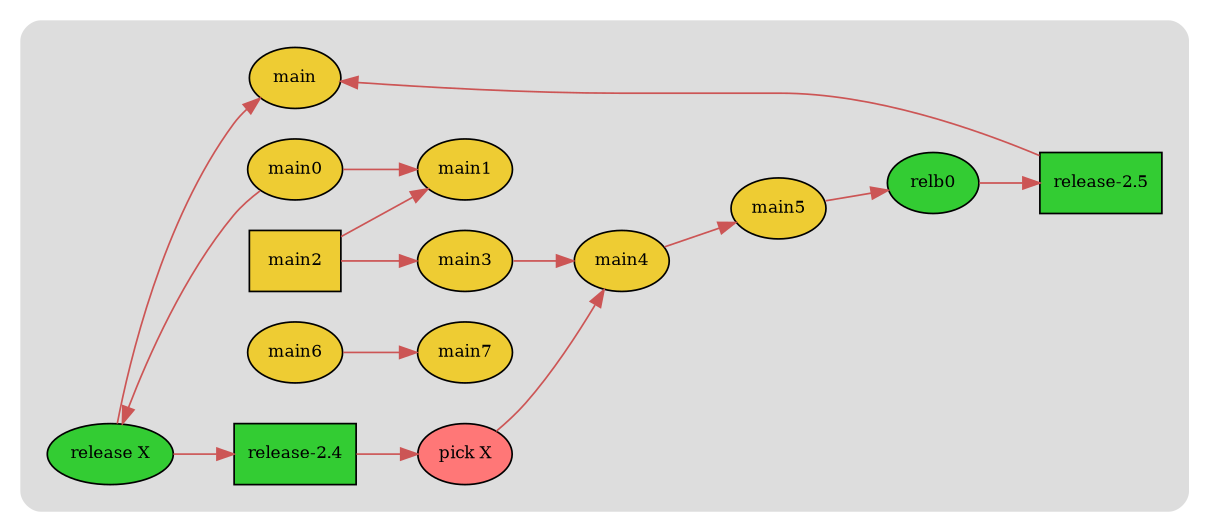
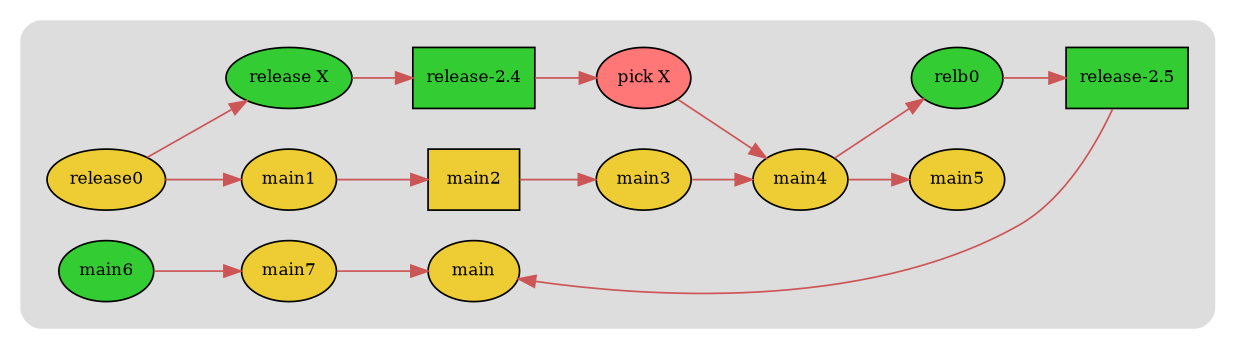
(295, 169) -> (106, 180)
(851, 197) -> (885, 125)
(377, 217) -> (374, 180)
(164, 258) -> (374, 271)
(295, 352) -> (106, 271)
